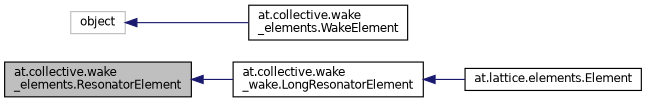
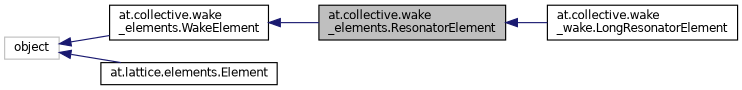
none -> (300, 23)
(450, 79) -> (96, 58)
